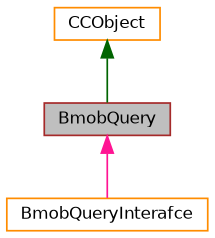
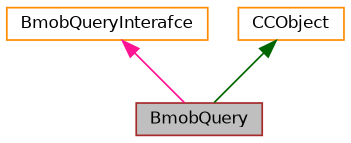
(107, 176) -> (159, 78)
